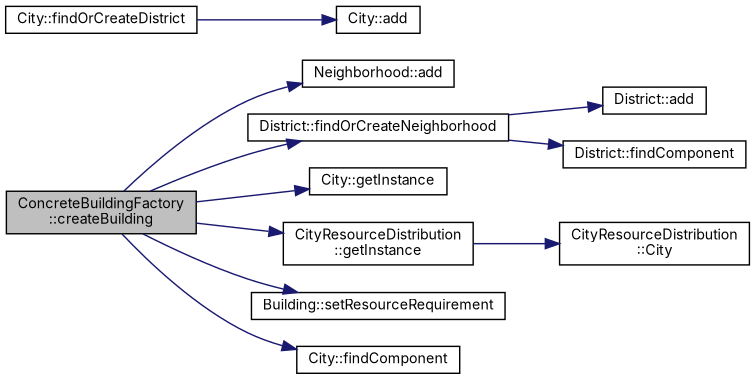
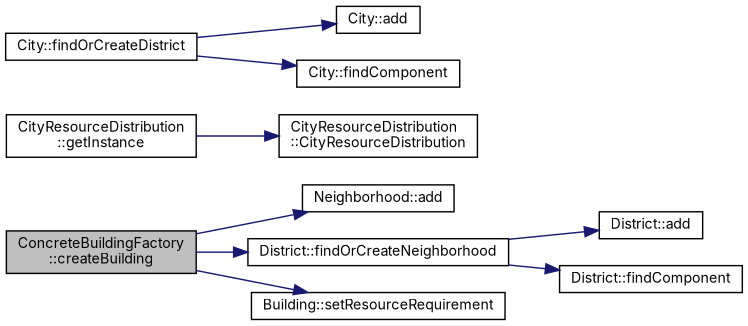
(378, 181) -> none
(232, 227) -> none
(654, 244) -> (378, 136)
(195, 300) -> (240, 60)
